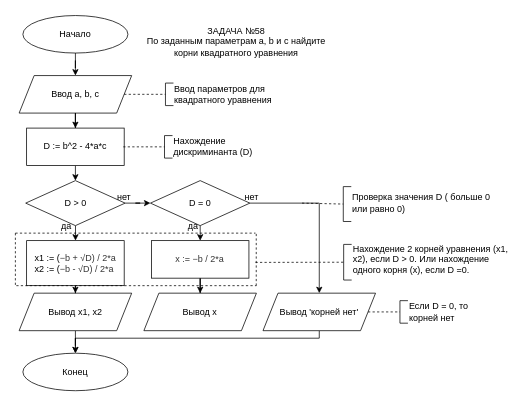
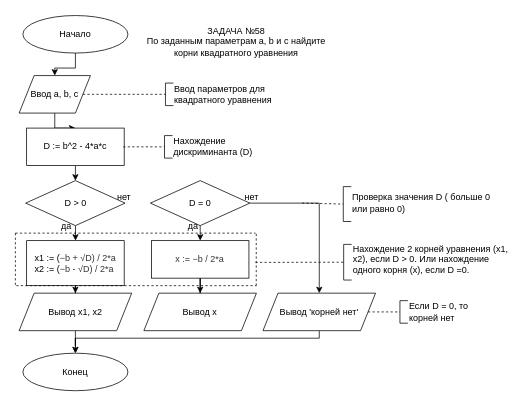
(75, 94) -> (55, 94)
(137, 203) -> none
